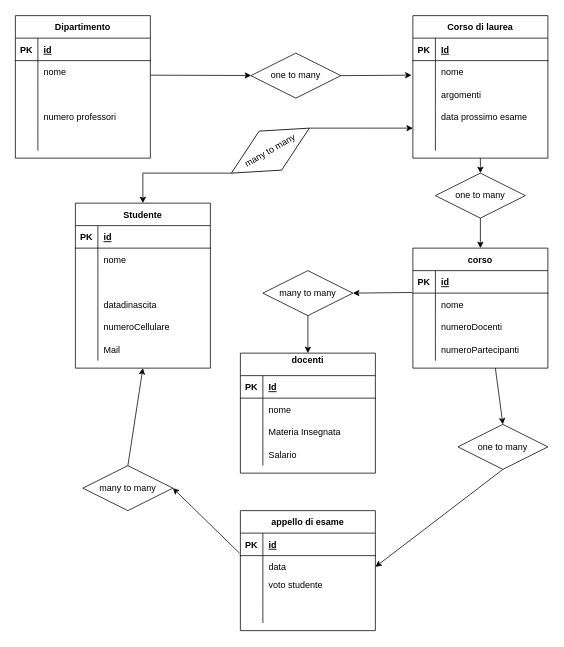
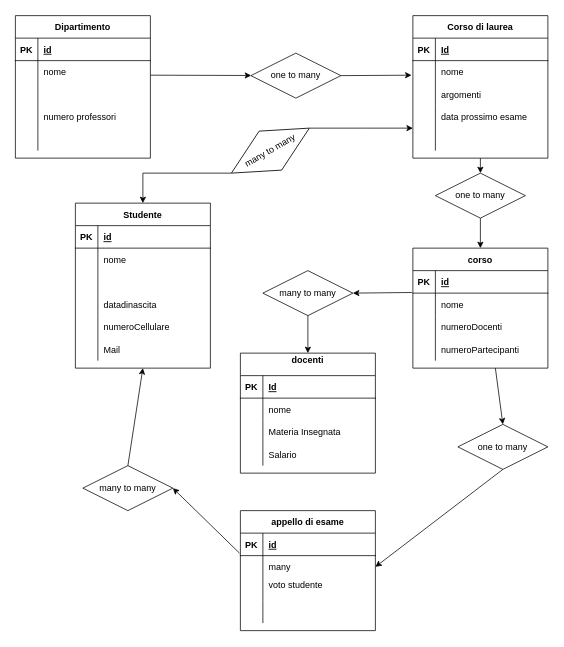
(279, 567) -> (279, 567)
